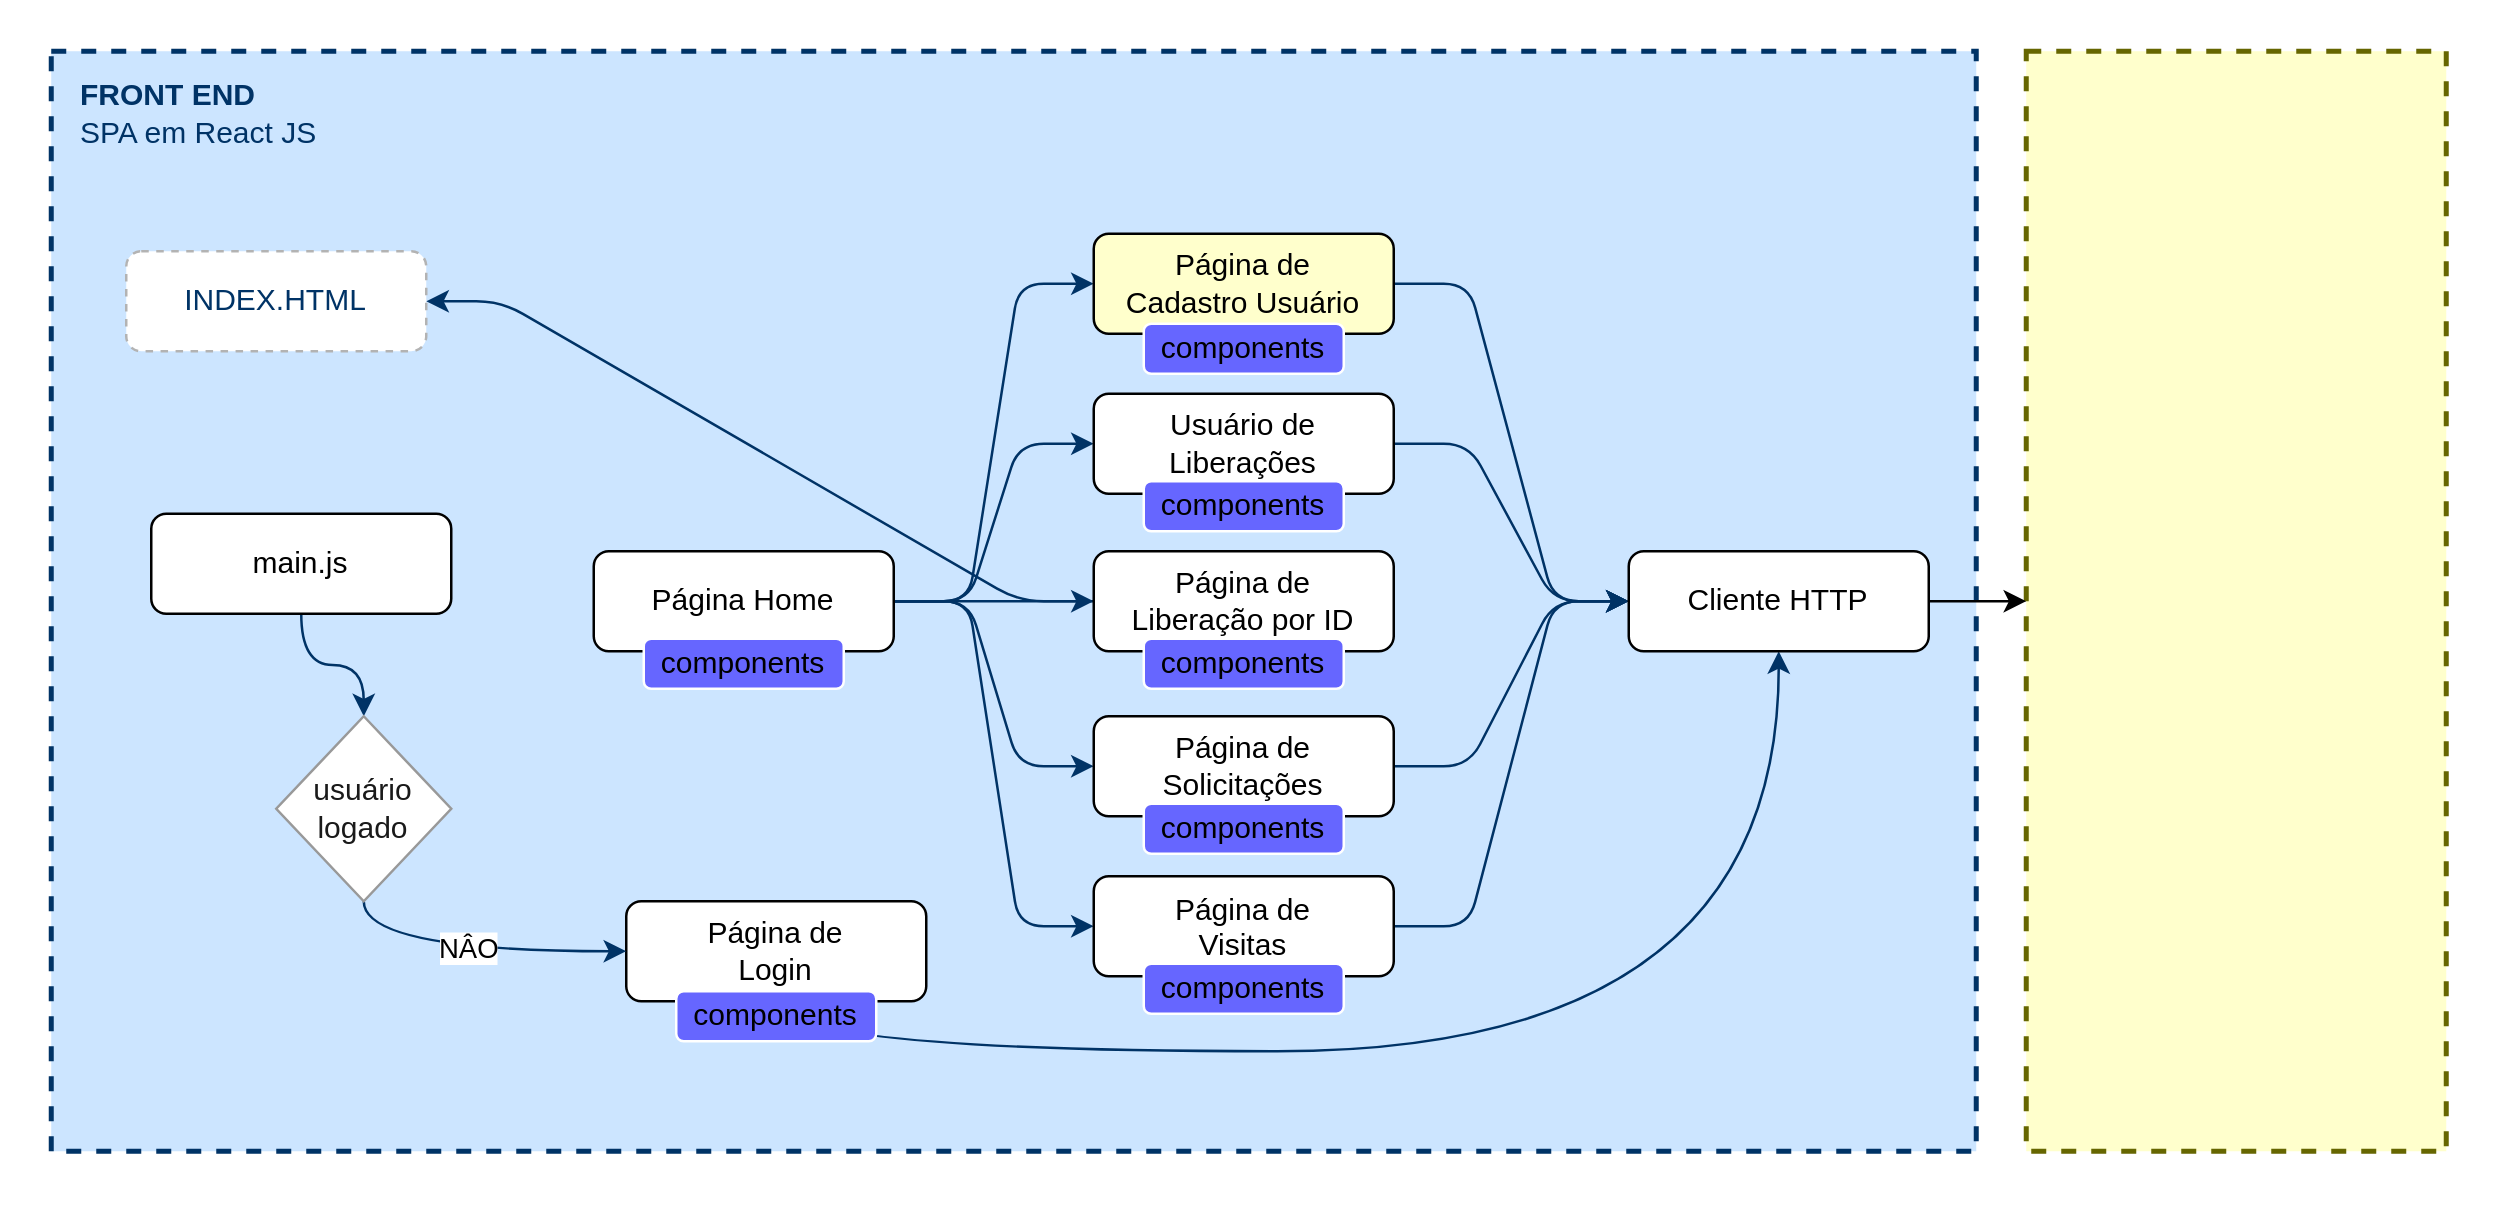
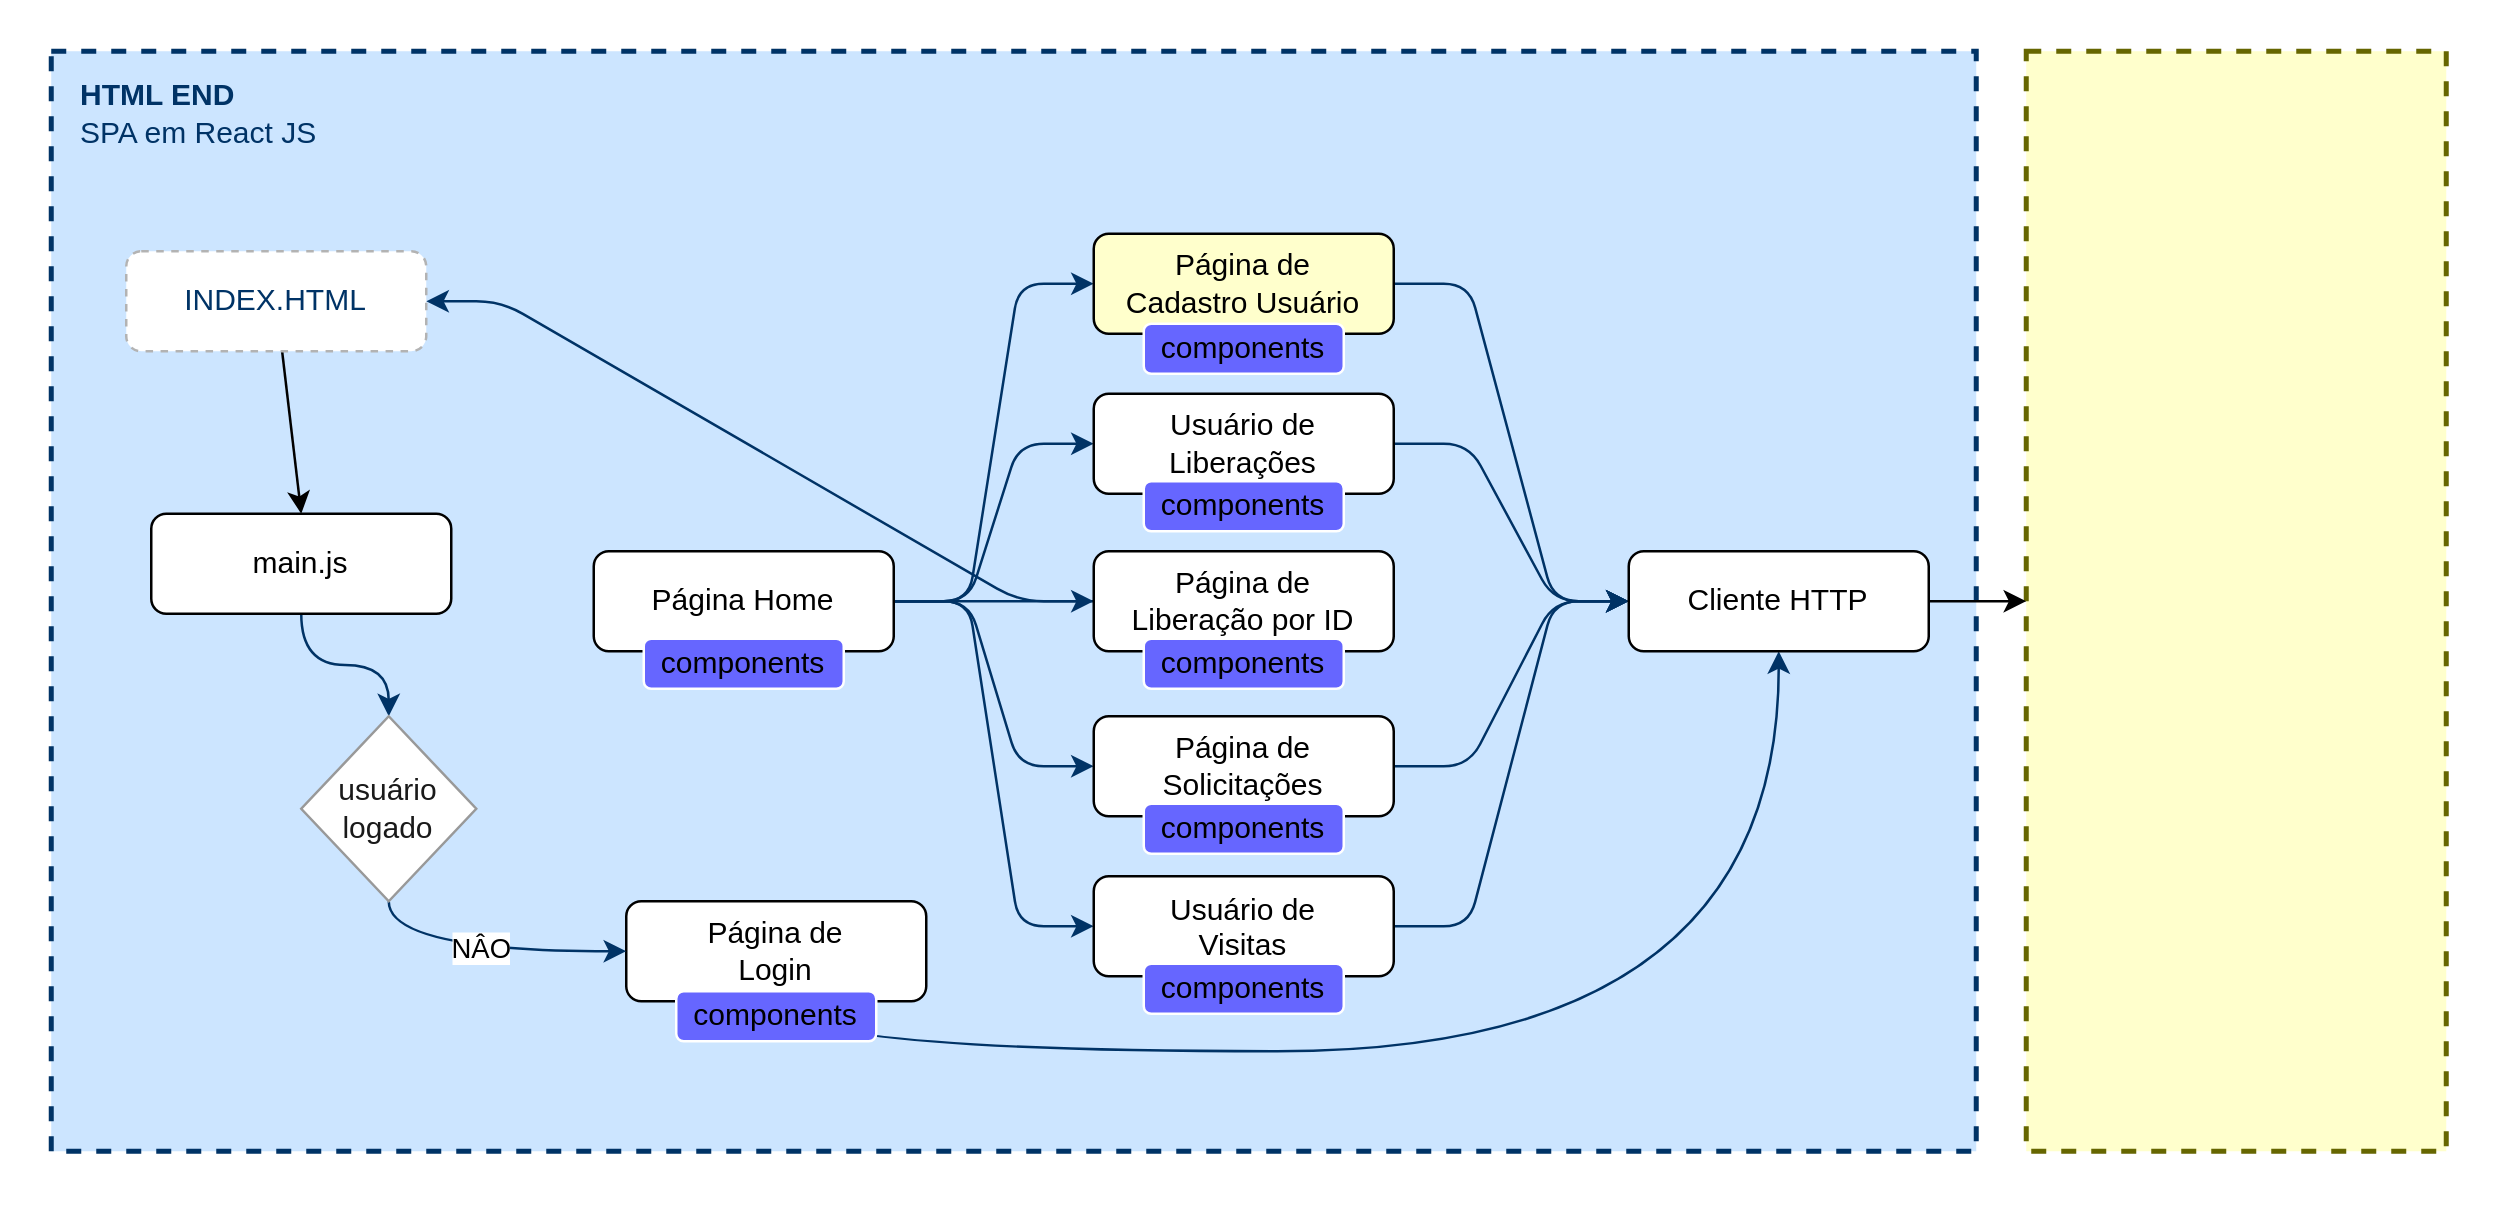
(196, 114) -> (196, 114)
none -> (291, 424)
(364, 809) -> (389, 809)
(1244, 930) -> (1244, 930)
